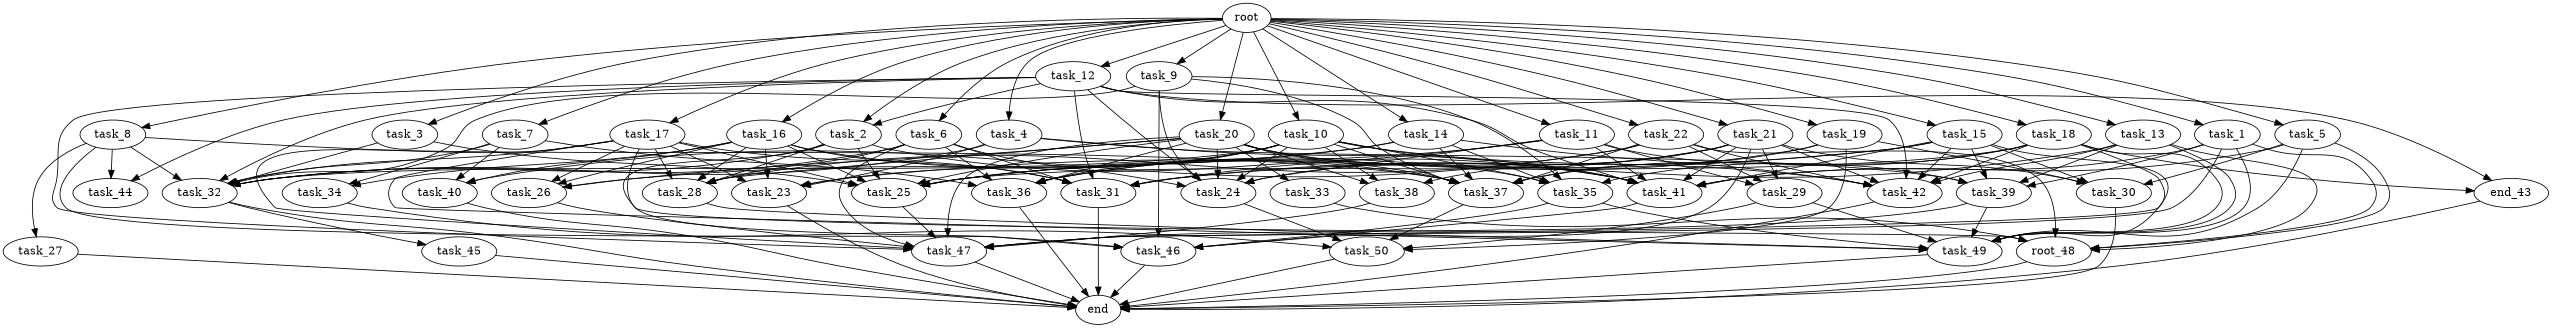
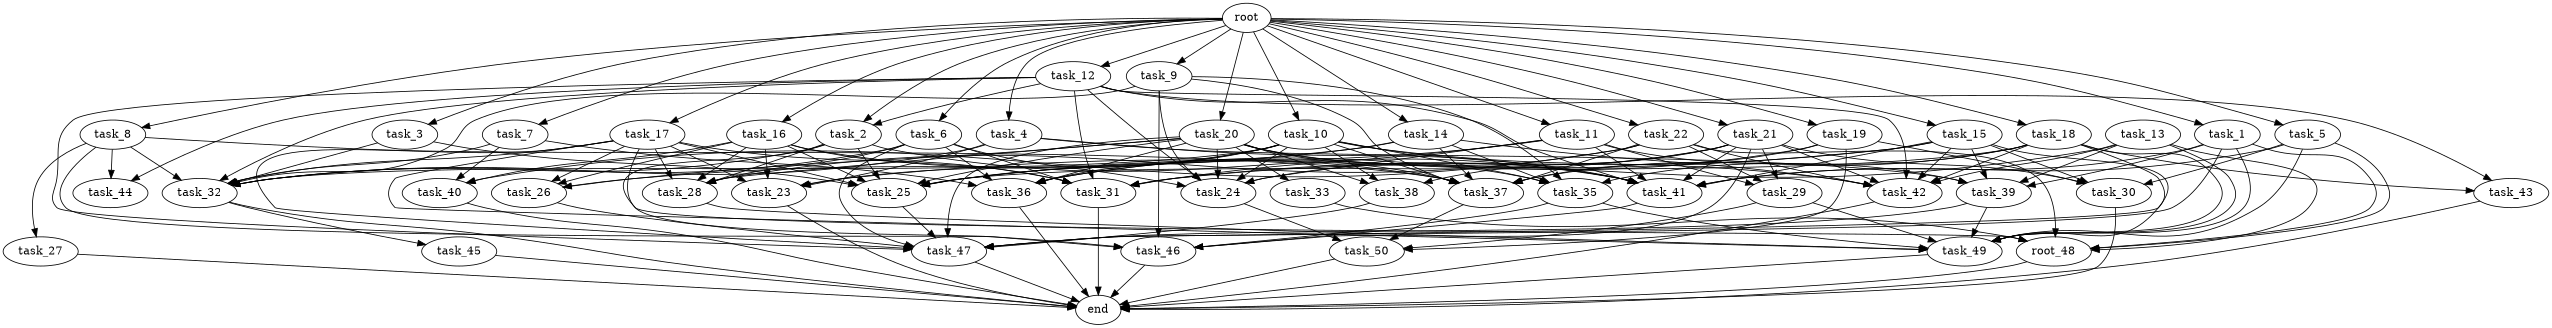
(1692, 47) -> none
(320, 193) -> none
(2511, 193) -> (2511, 193)
